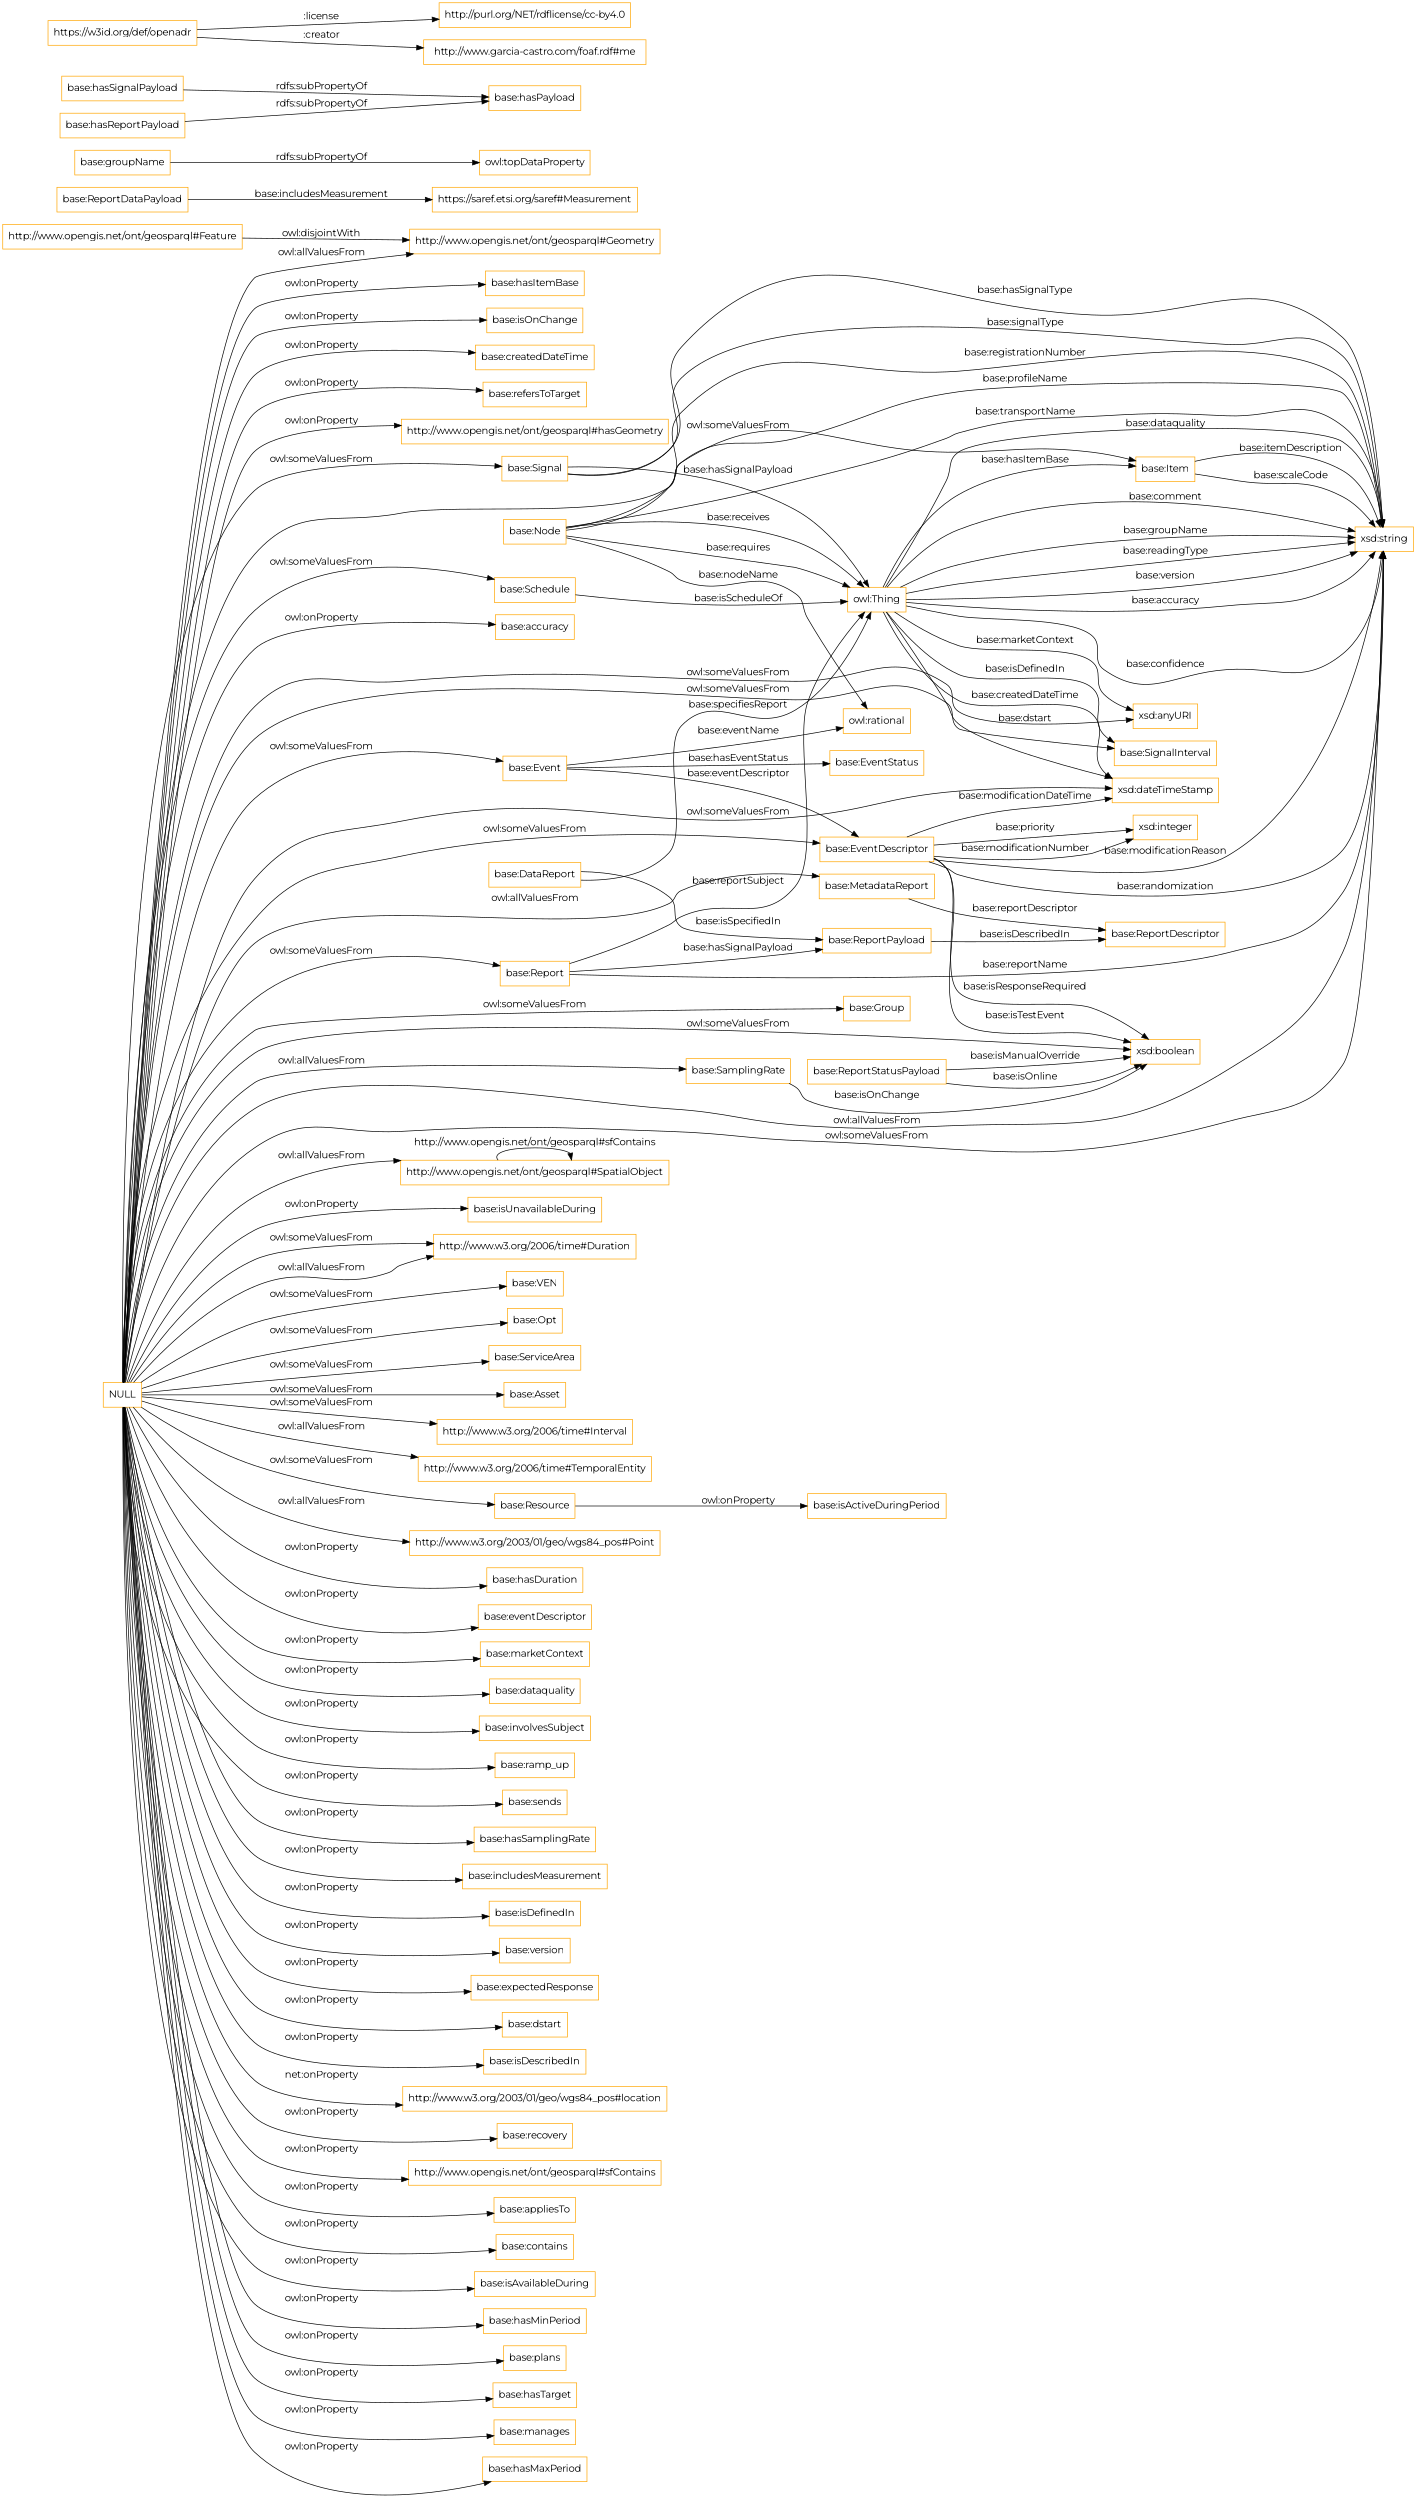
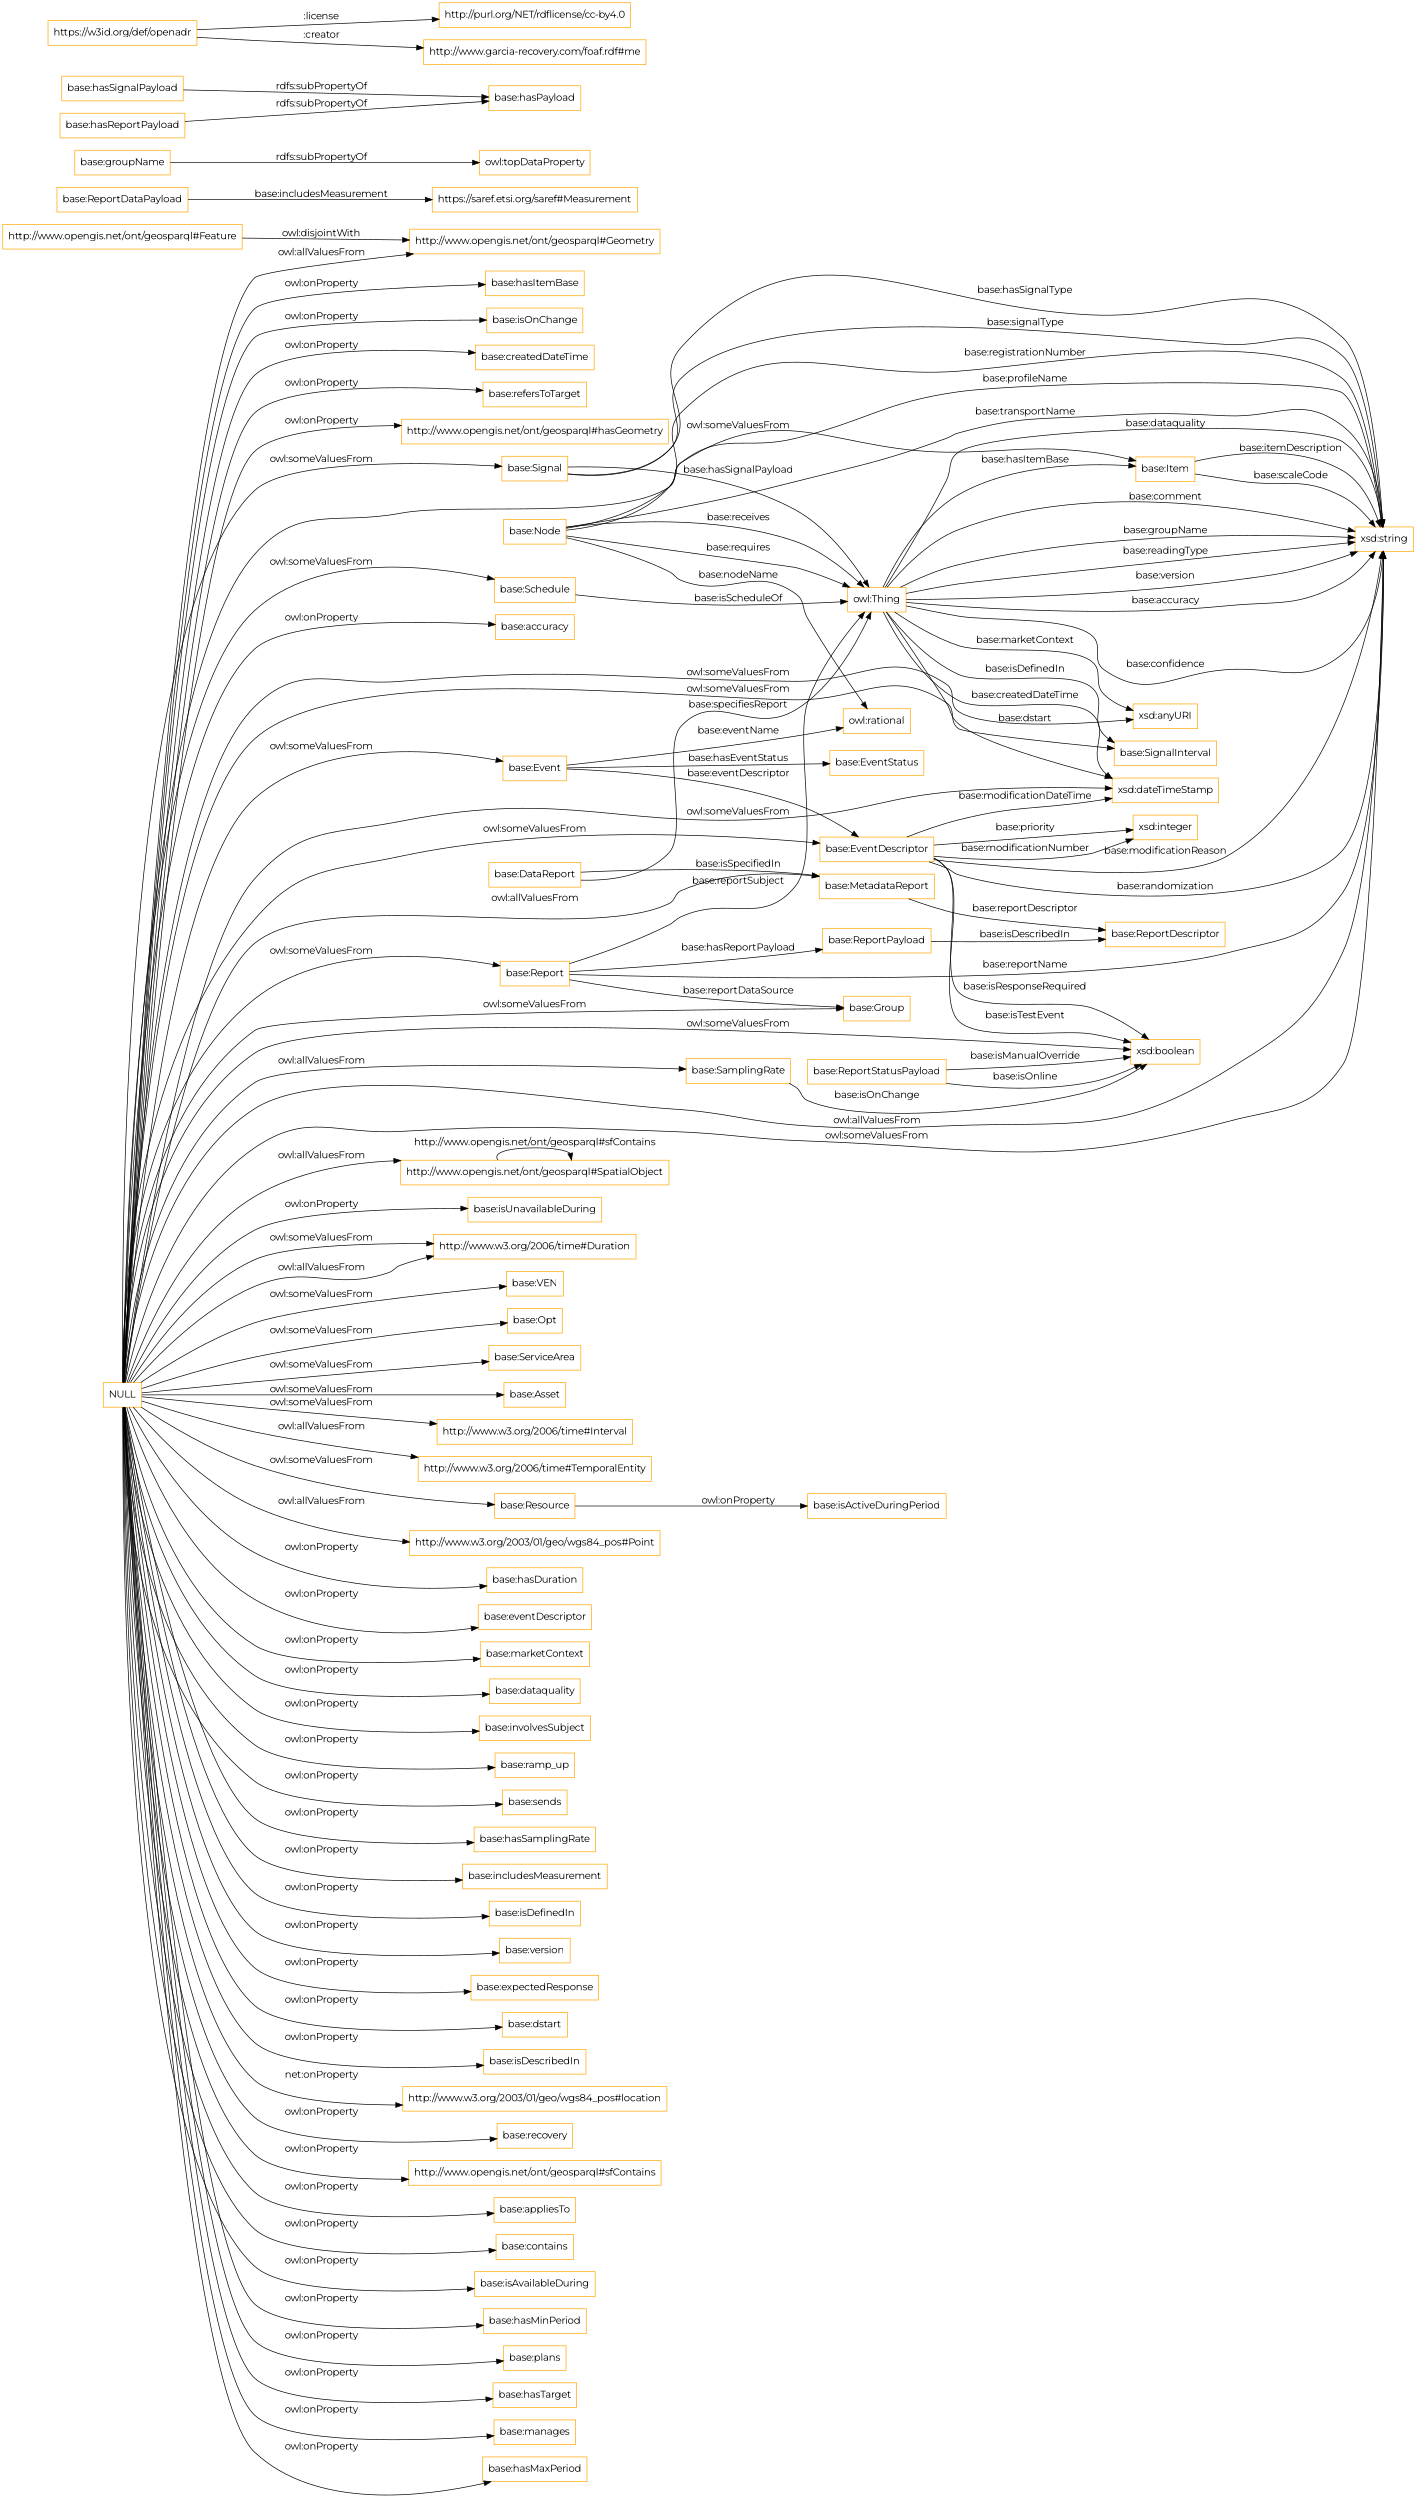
(535, 52) -> (535, 52)
(685, 929) -> (697, 870)
(738, 948) -> (738, 948)
none -> (702, 998)
